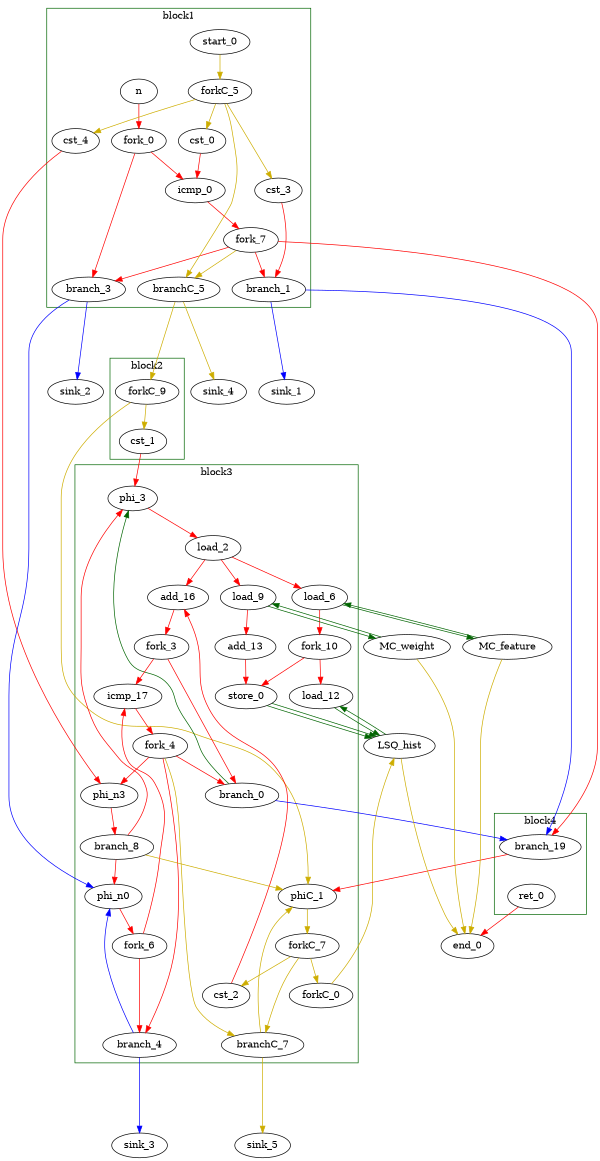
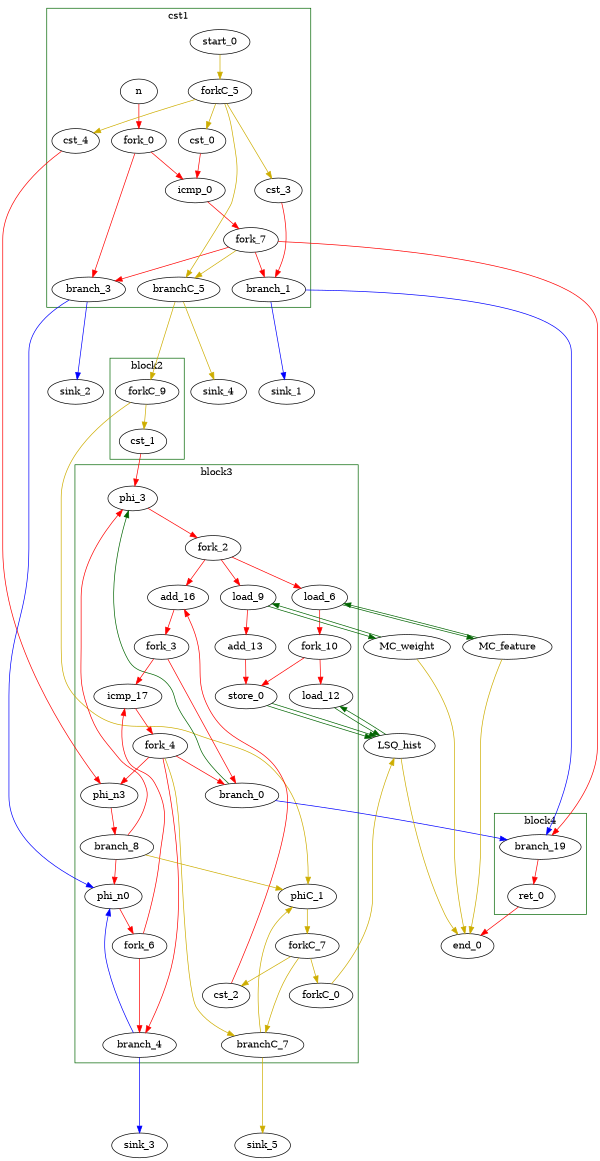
(179, 16) -> (179, 16)
(213, 548) -> (213, 548)
(420, 873) -> (537, 868)
